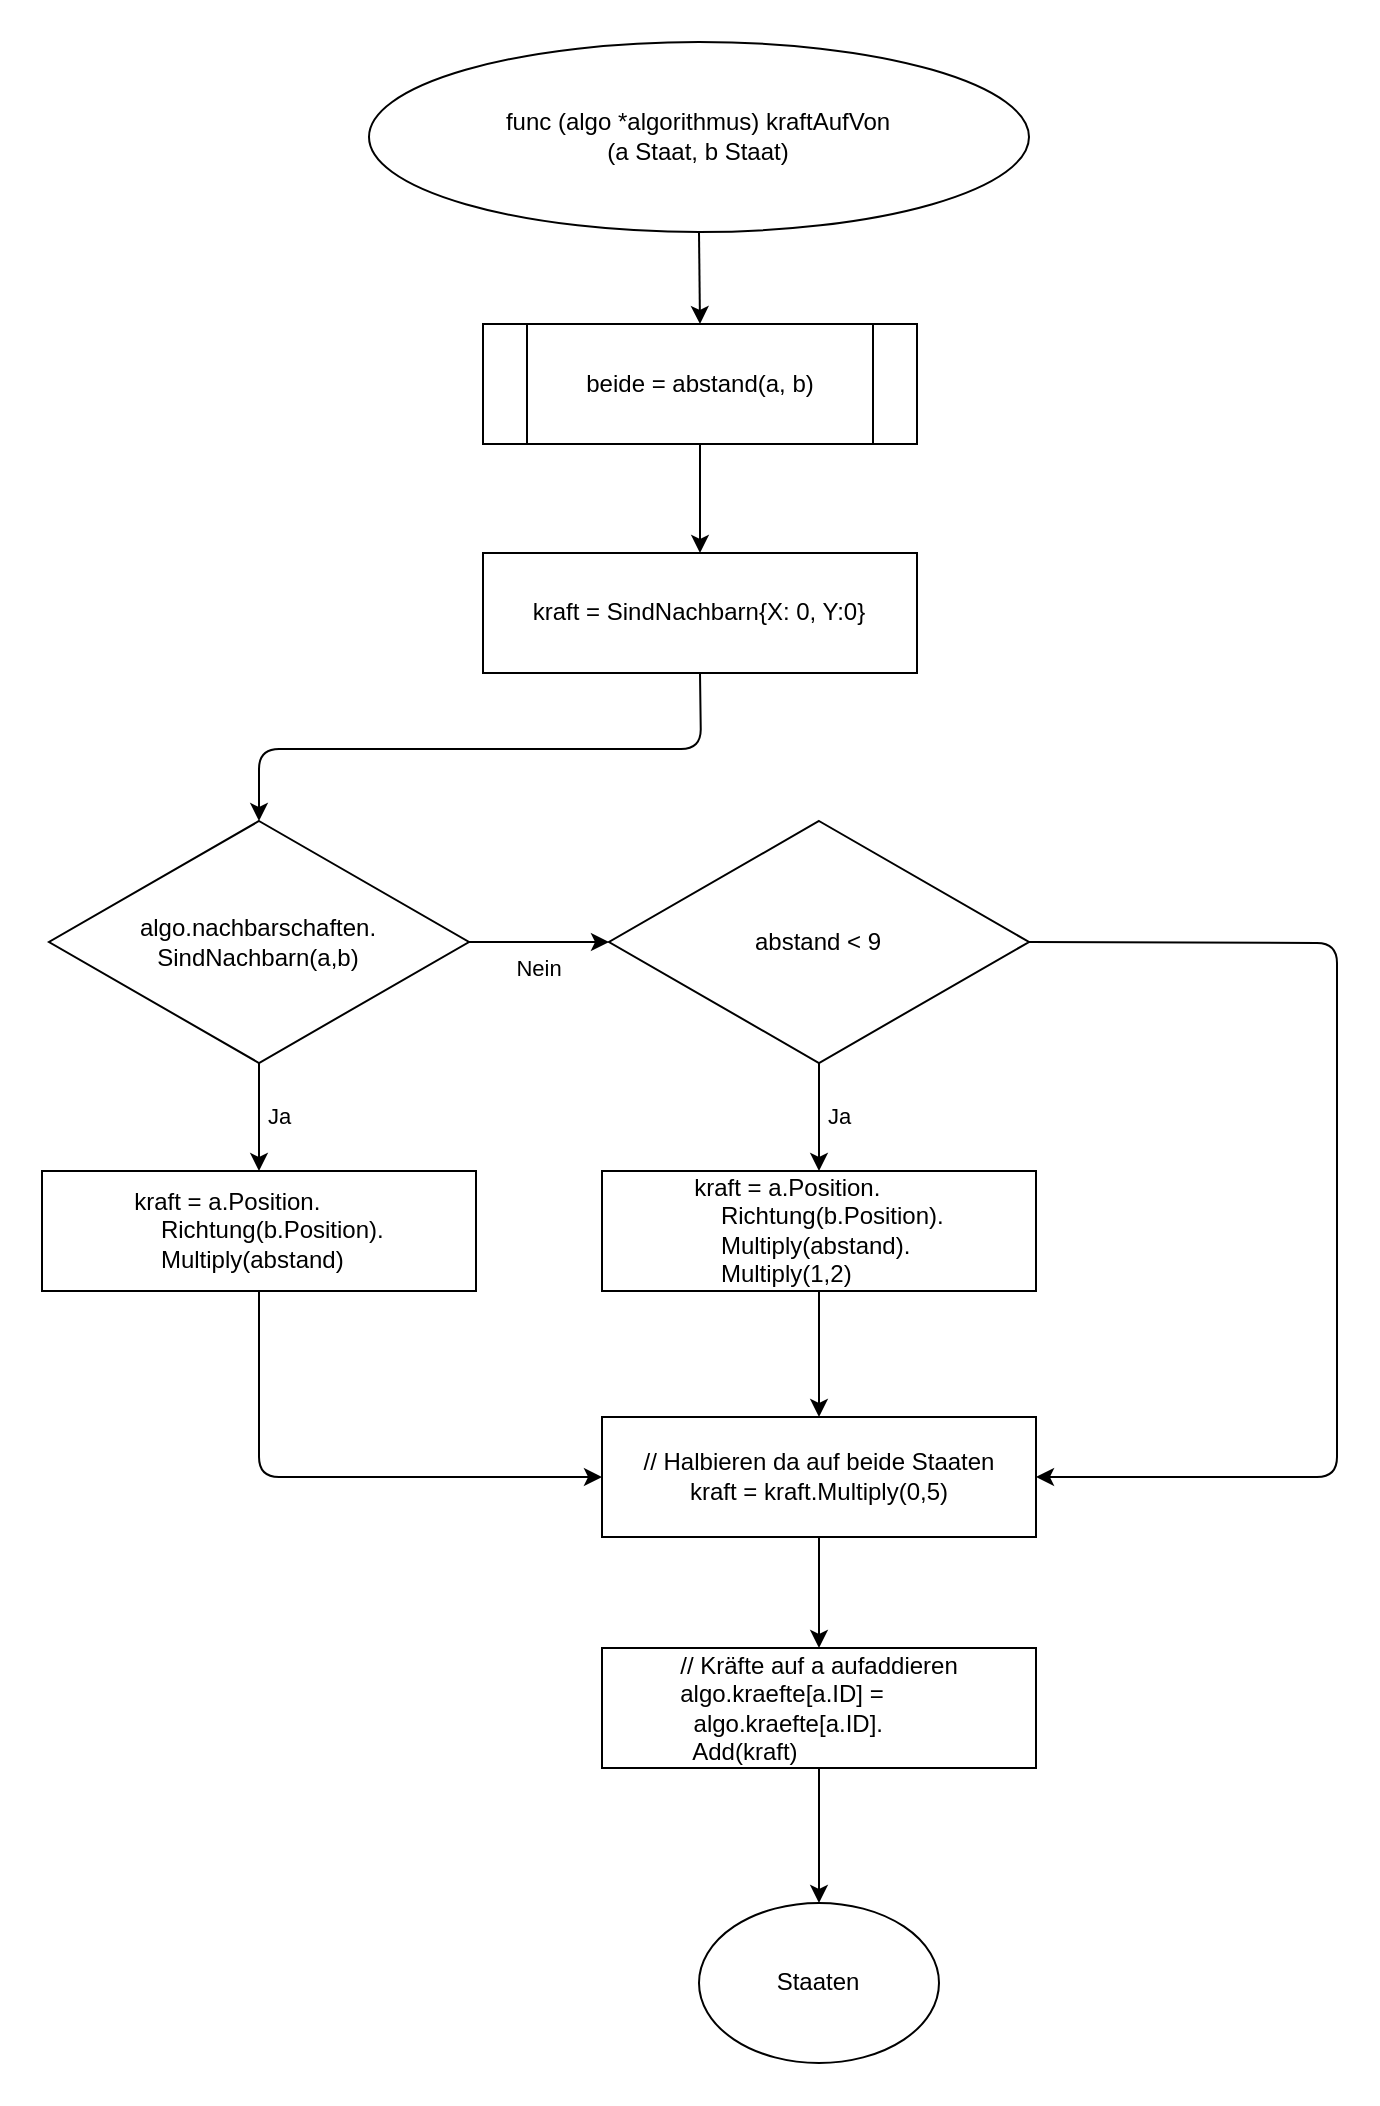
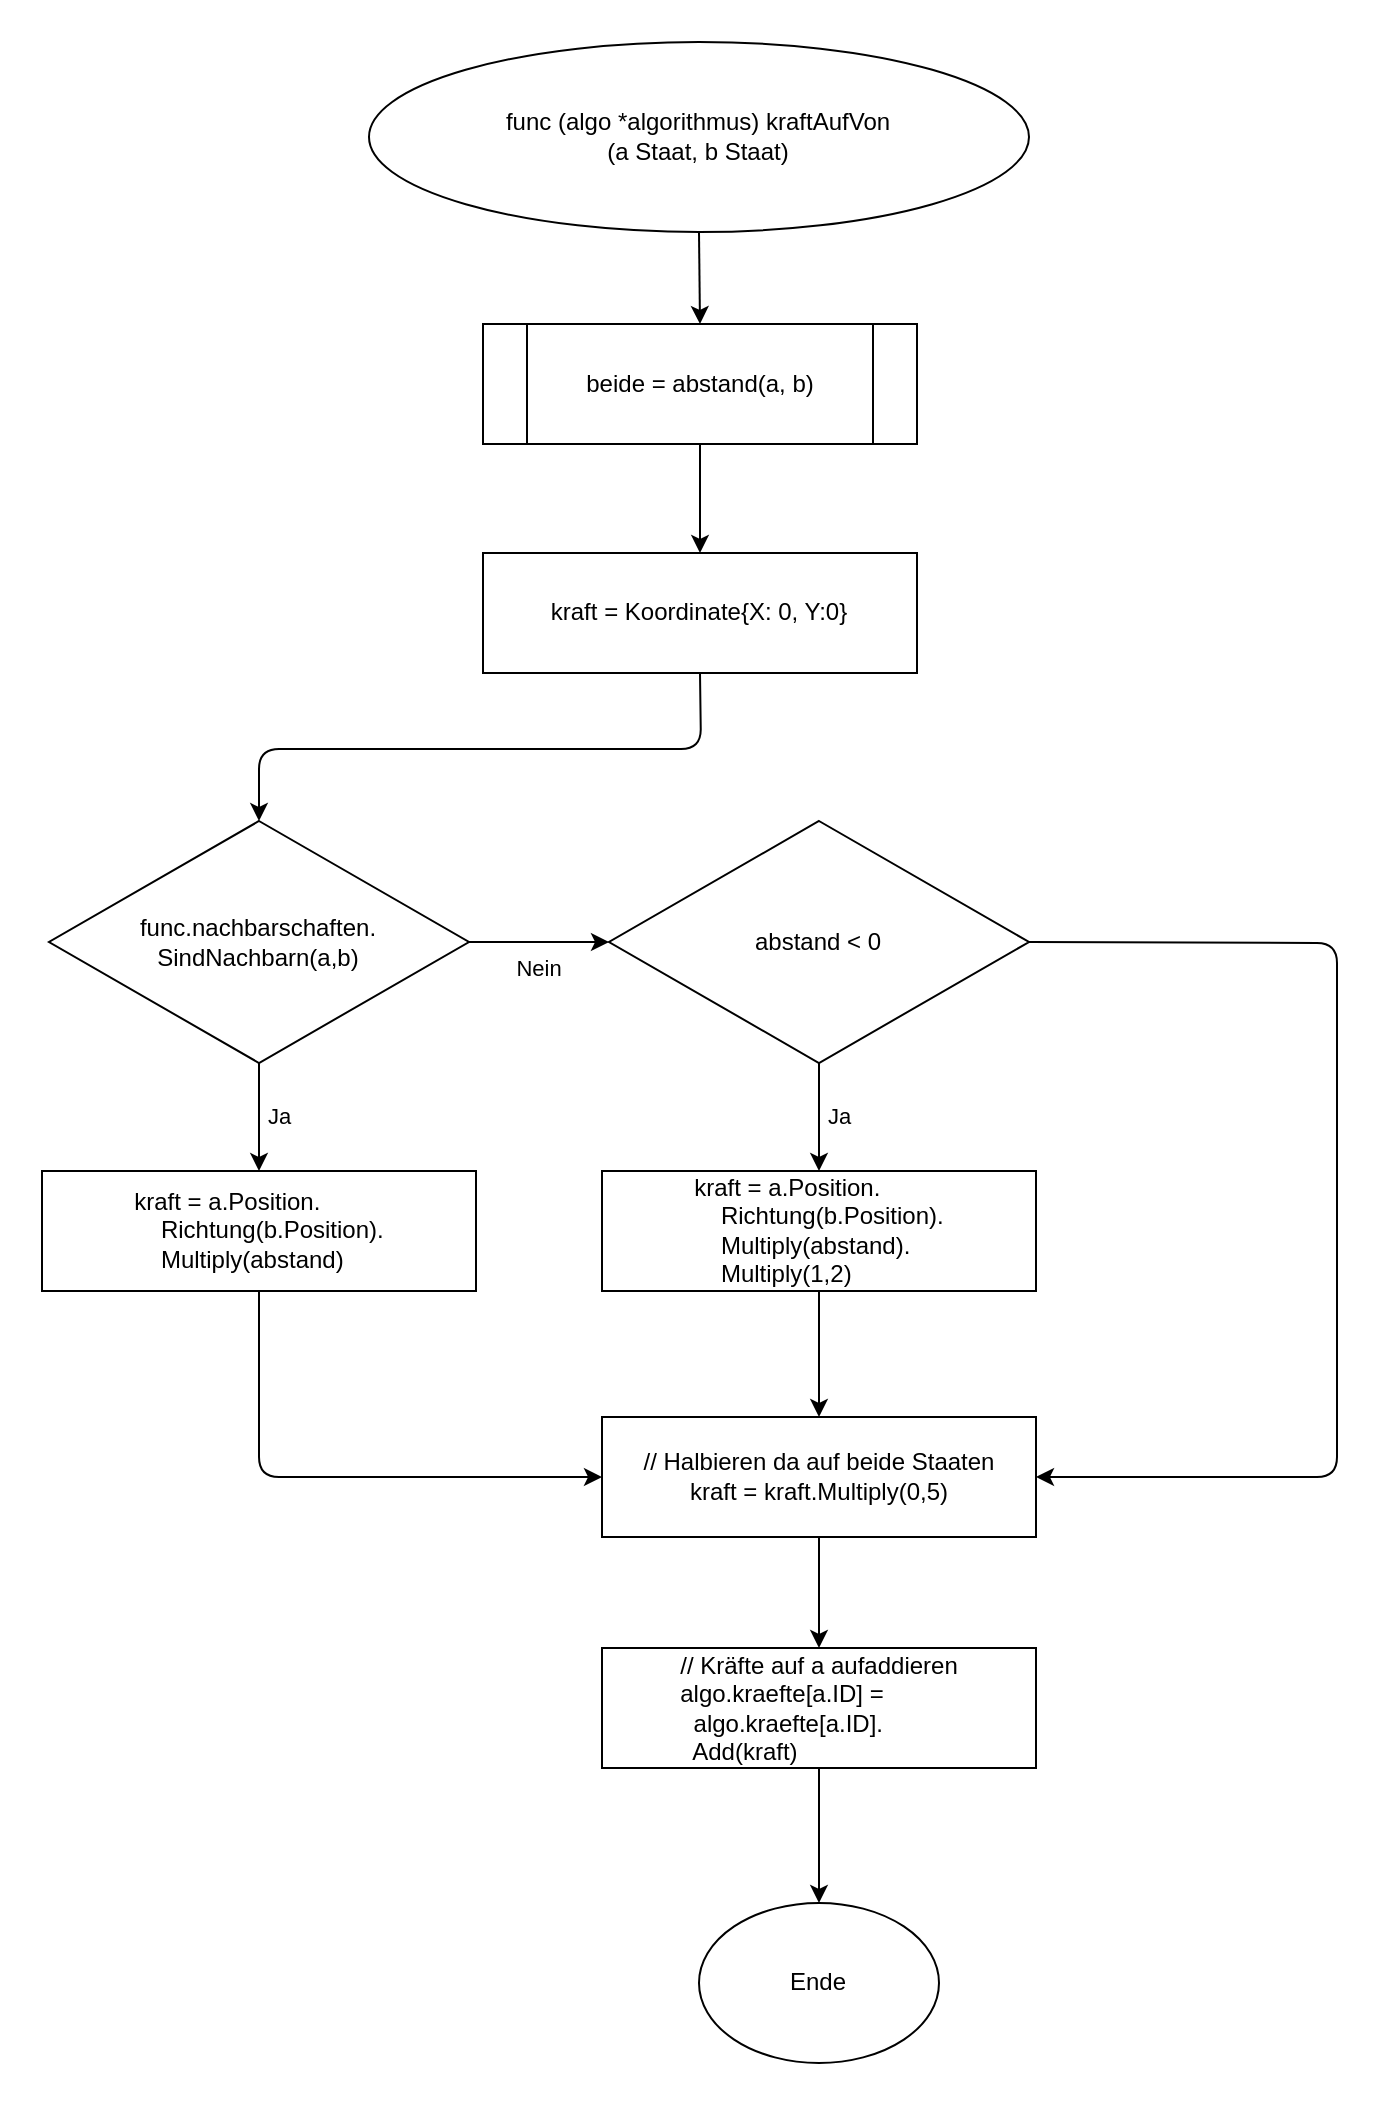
(700, 613) -> (700, 613)
(259, 943) -> (259, 943)
(819, 943) -> (819, 943)
(819, 1983) -> (819, 1983)
